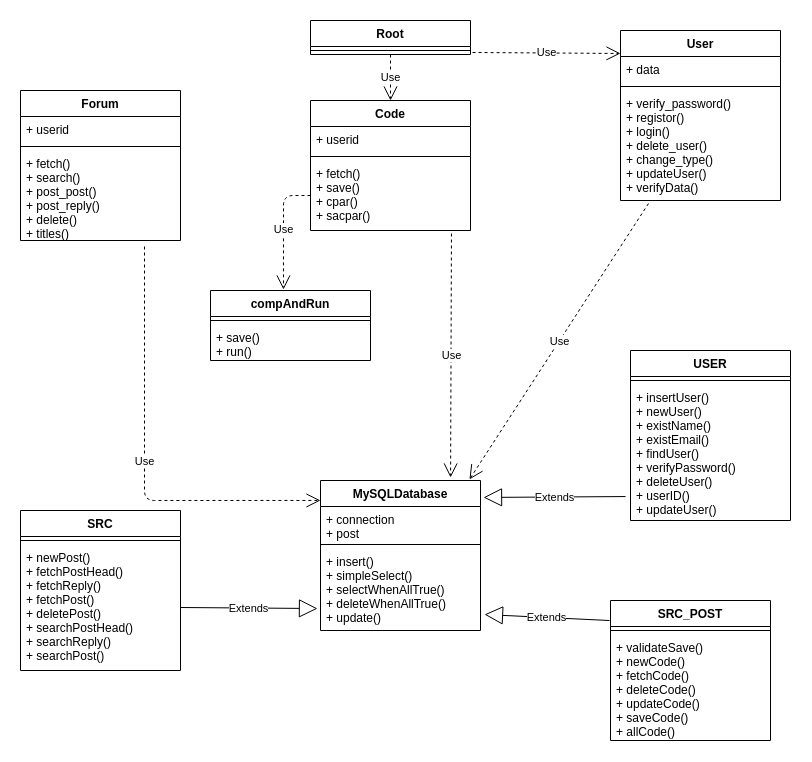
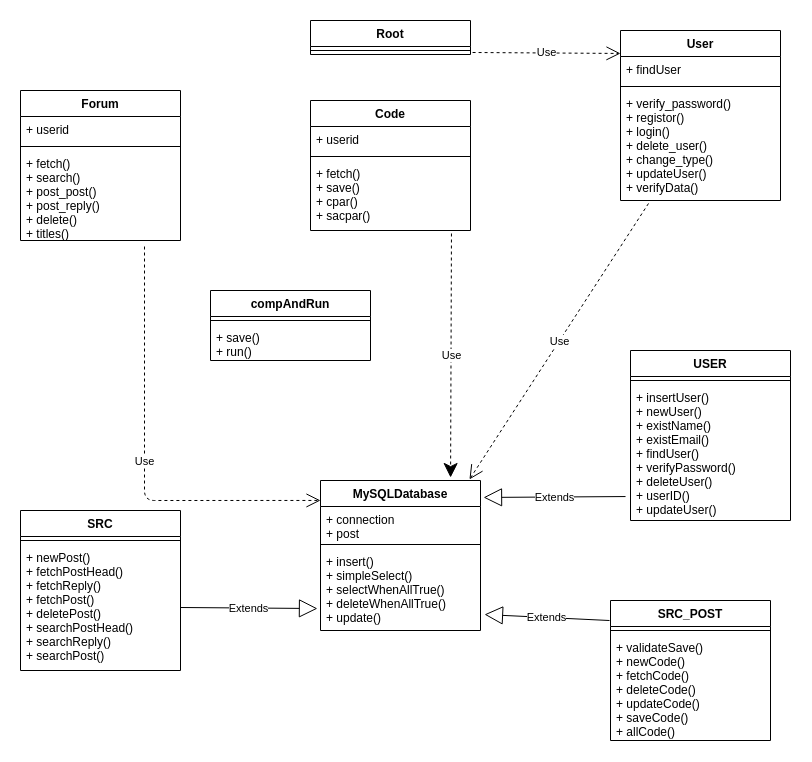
(645, 70) -> (656, 70)
(391, 77) -> none
(283, 234) -> none
(451, 469) -> (451, 465)
